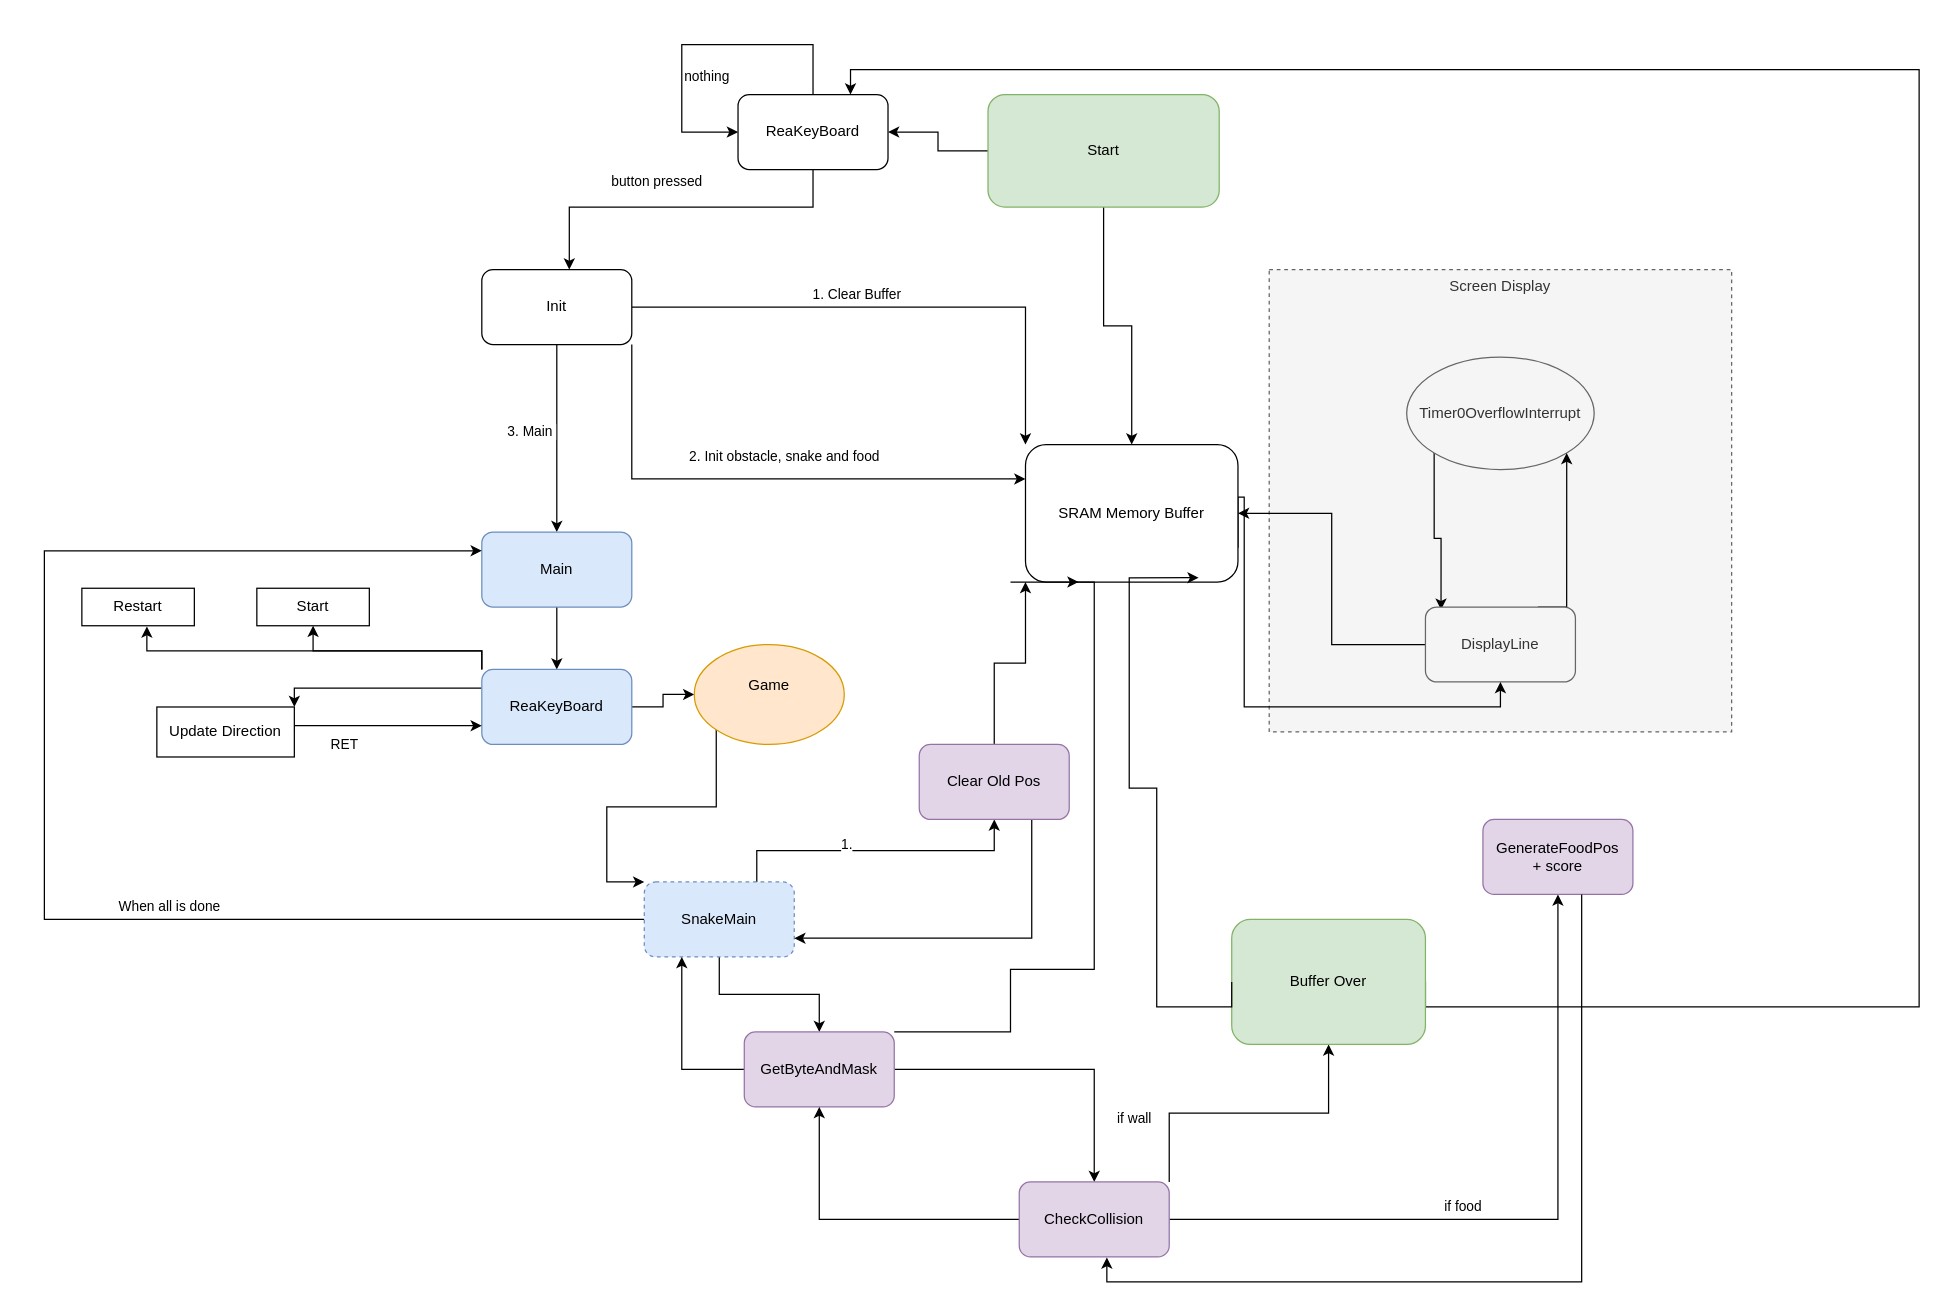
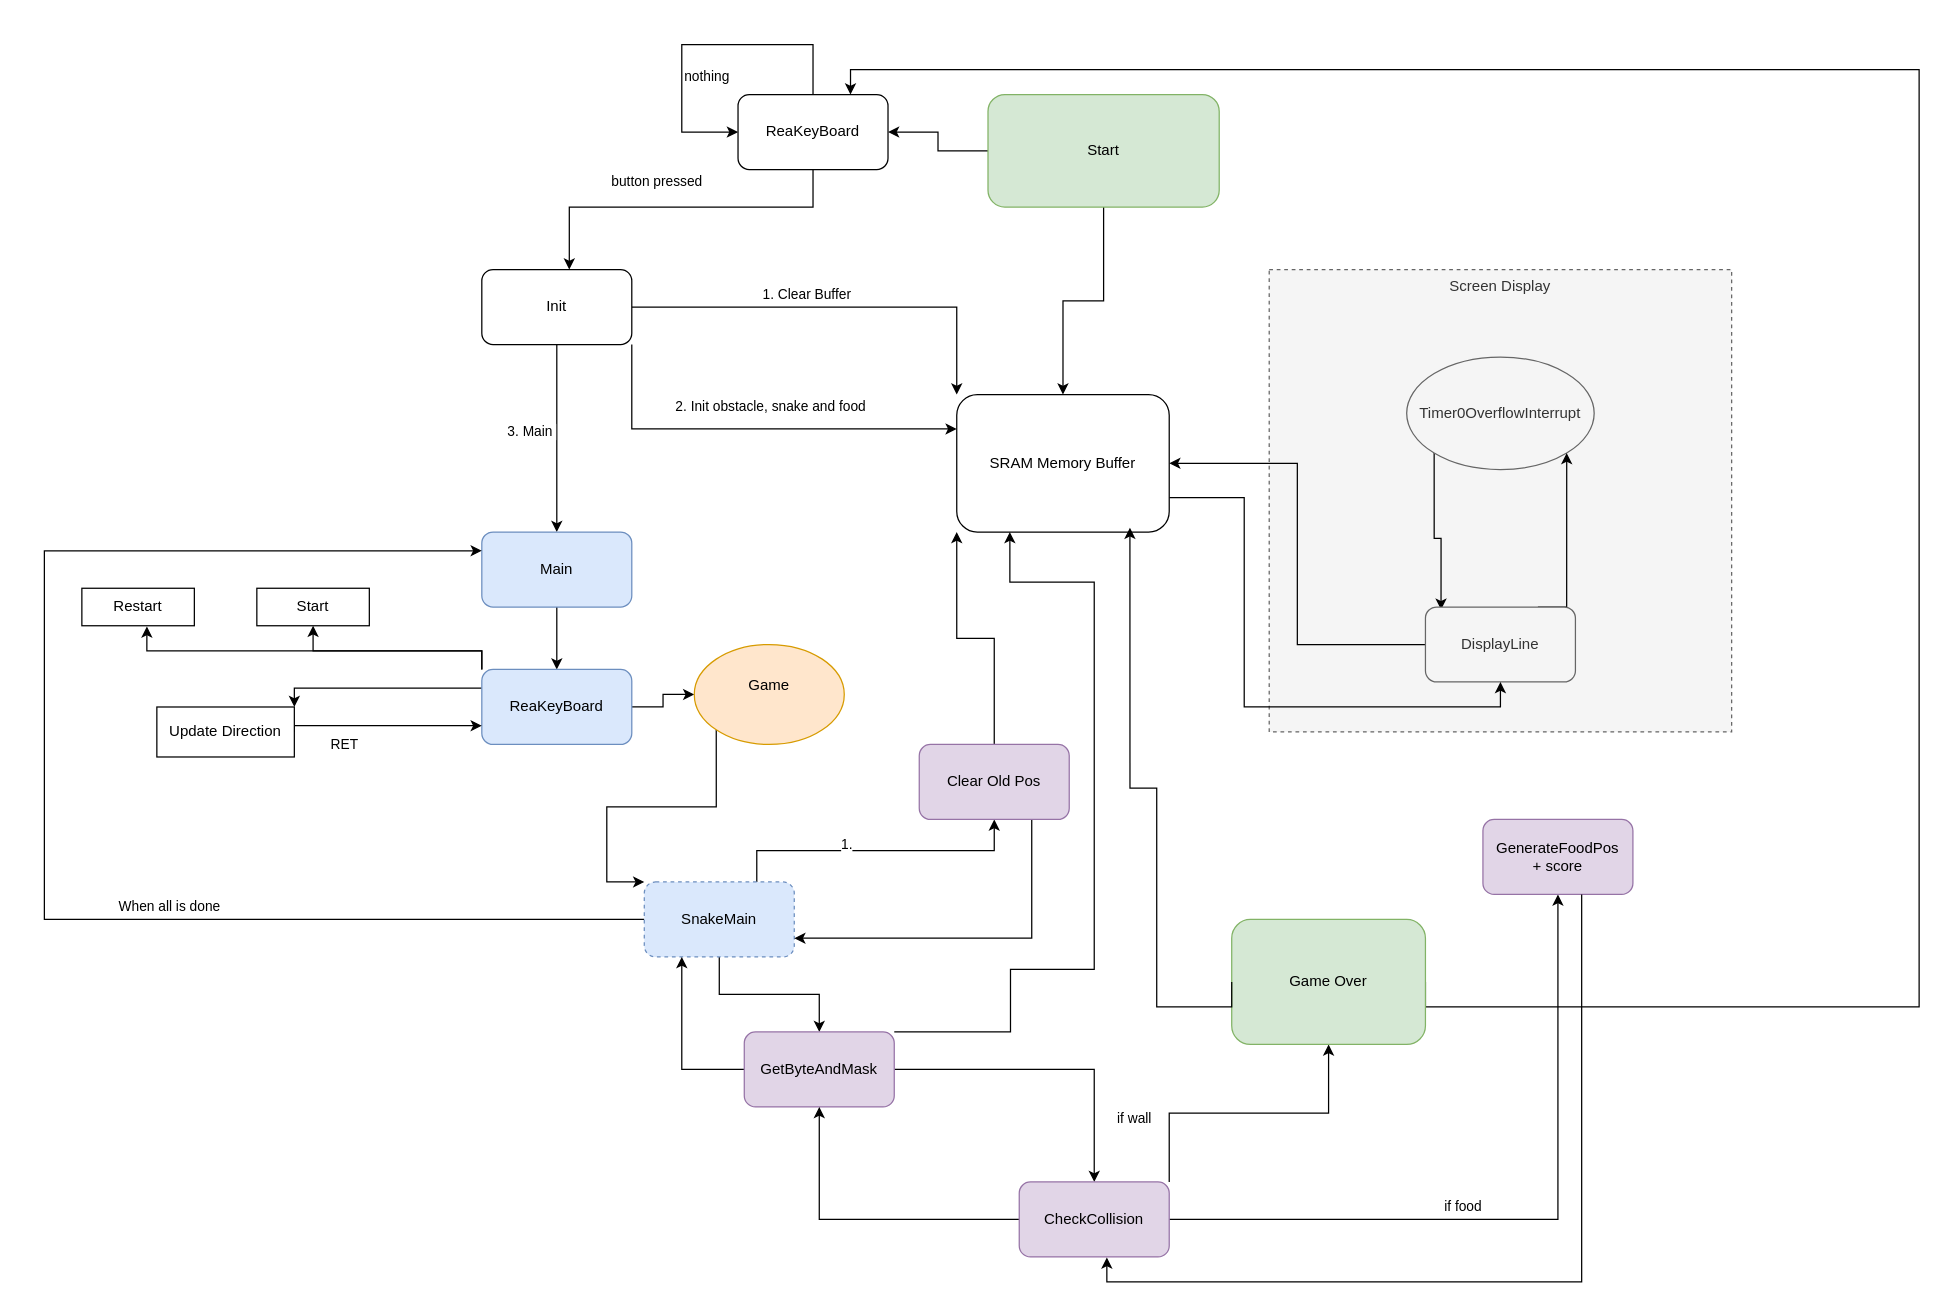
(1132, 513) -> (1063, 463)
(1329, 982) -> (1329, 982)
